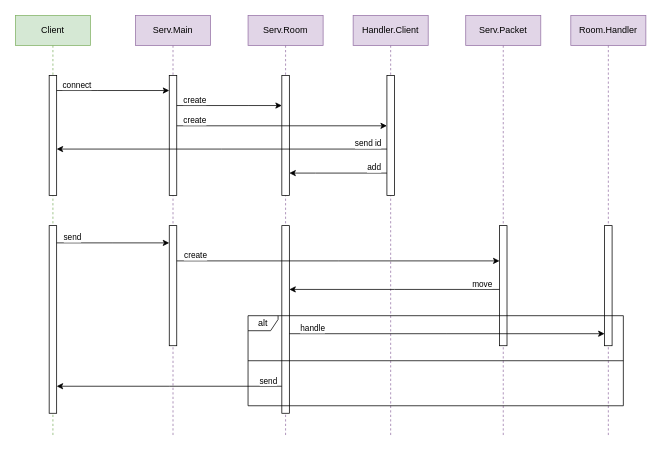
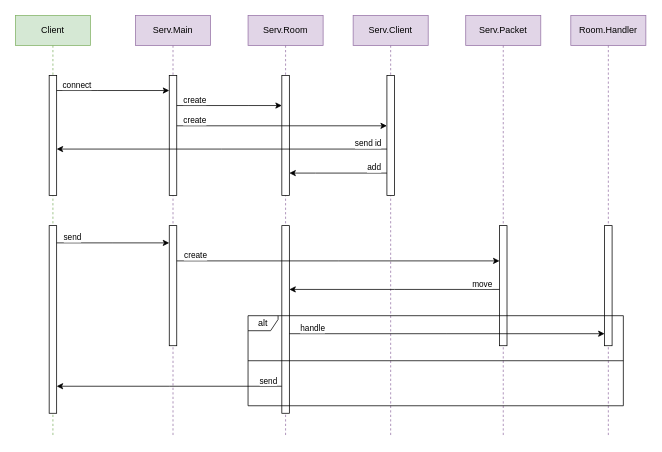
(390, 30) -> (390, 30)
